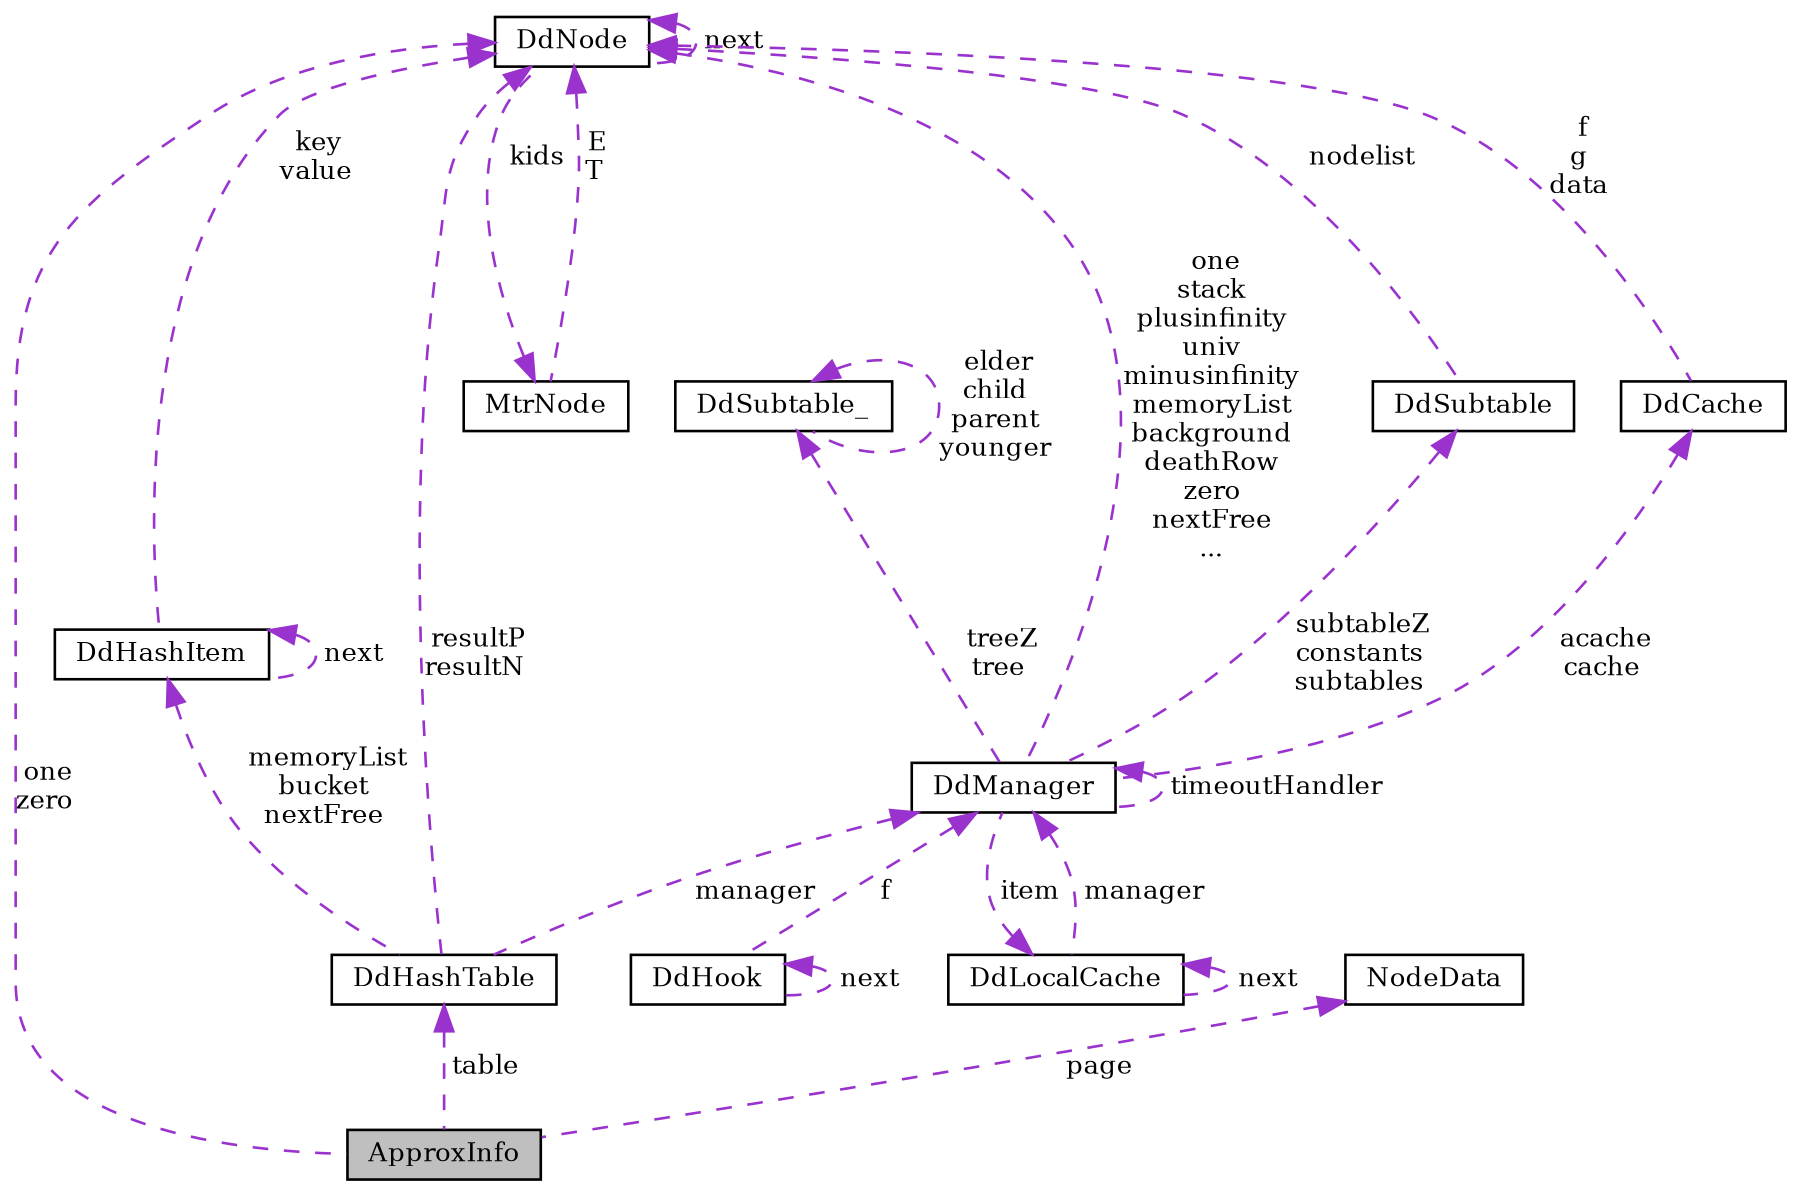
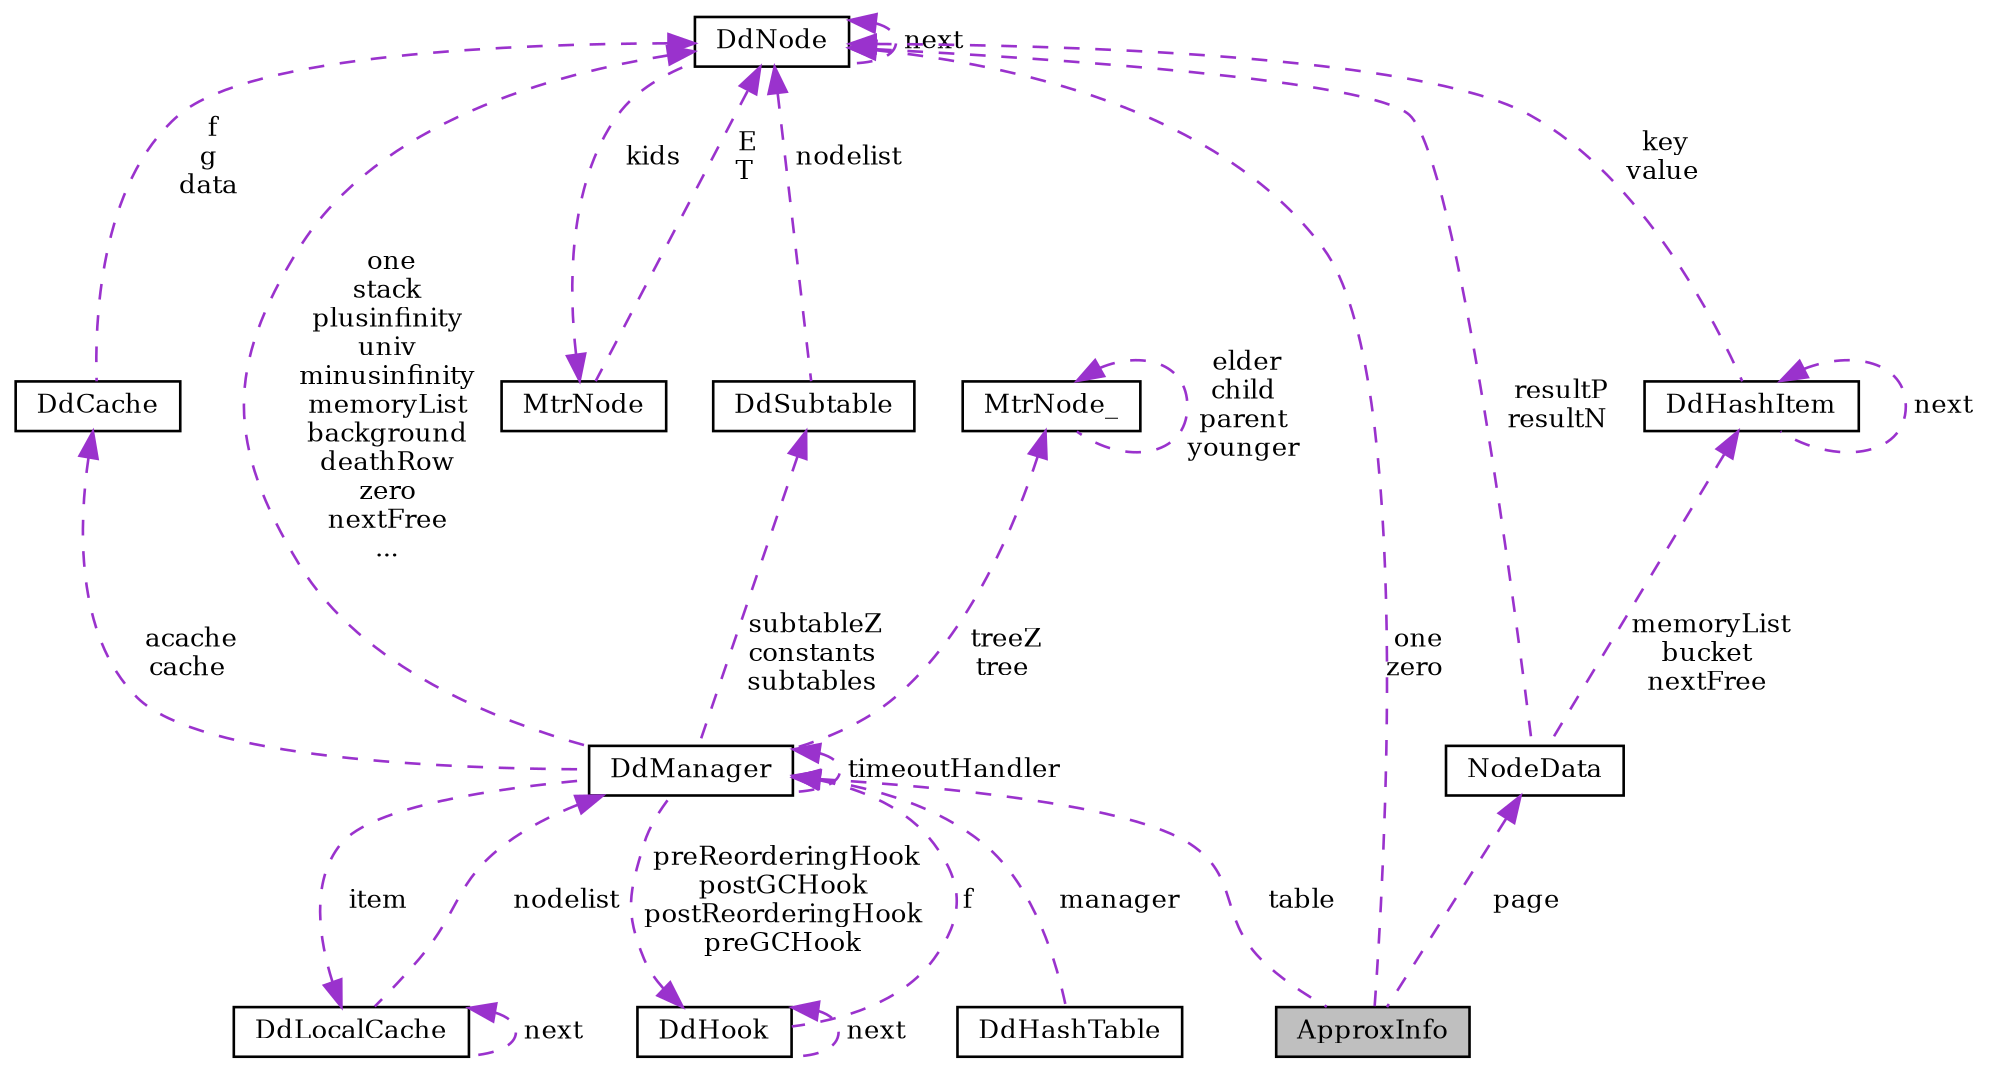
(784, 406) -> (1052, 406)
(421, 509) -> (1431, 163)
(261, 853) -> (1636, 600)
none -> (632, 892)
(1140, 892) -> (563, 901)
(444, 1081) -> (1116, 816)
